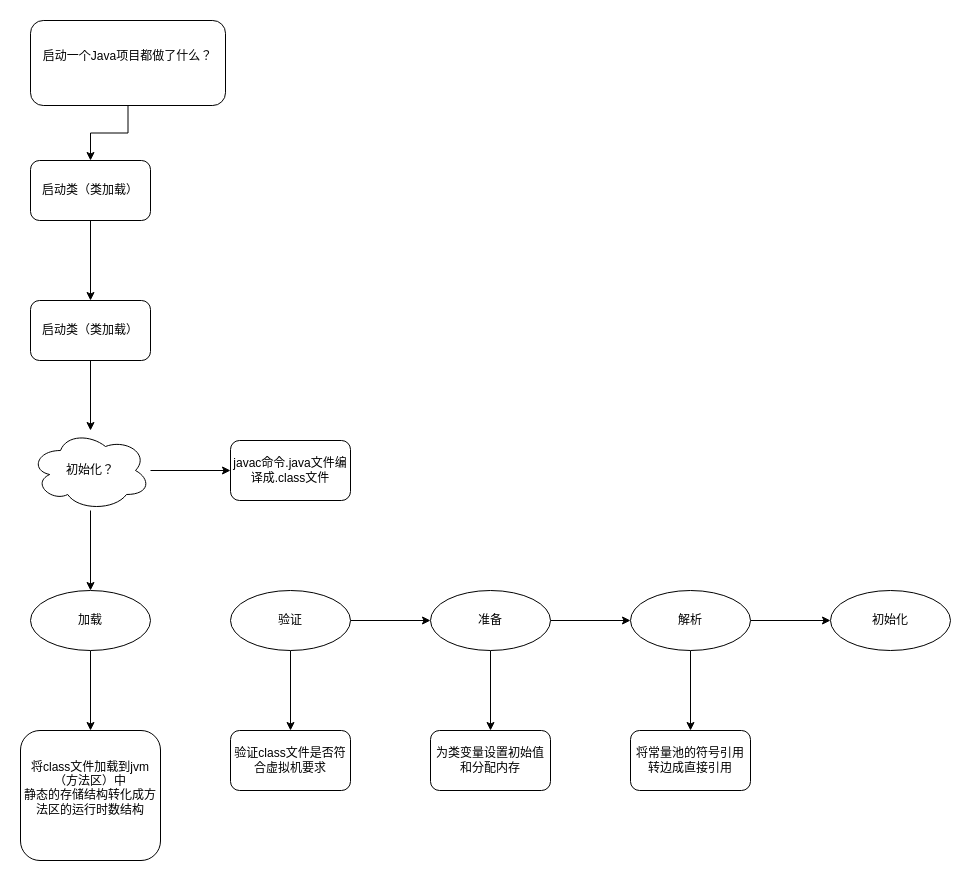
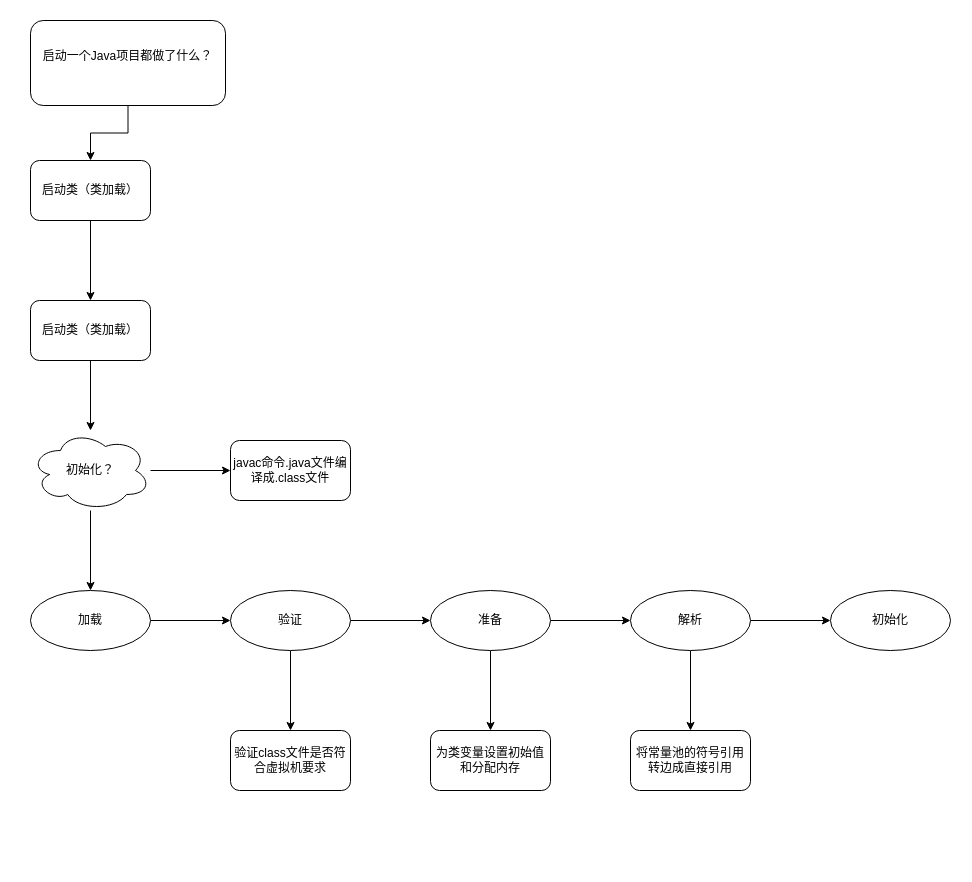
none -> (187, 621)
(91, 687) -> none
(91, 796) -> none
